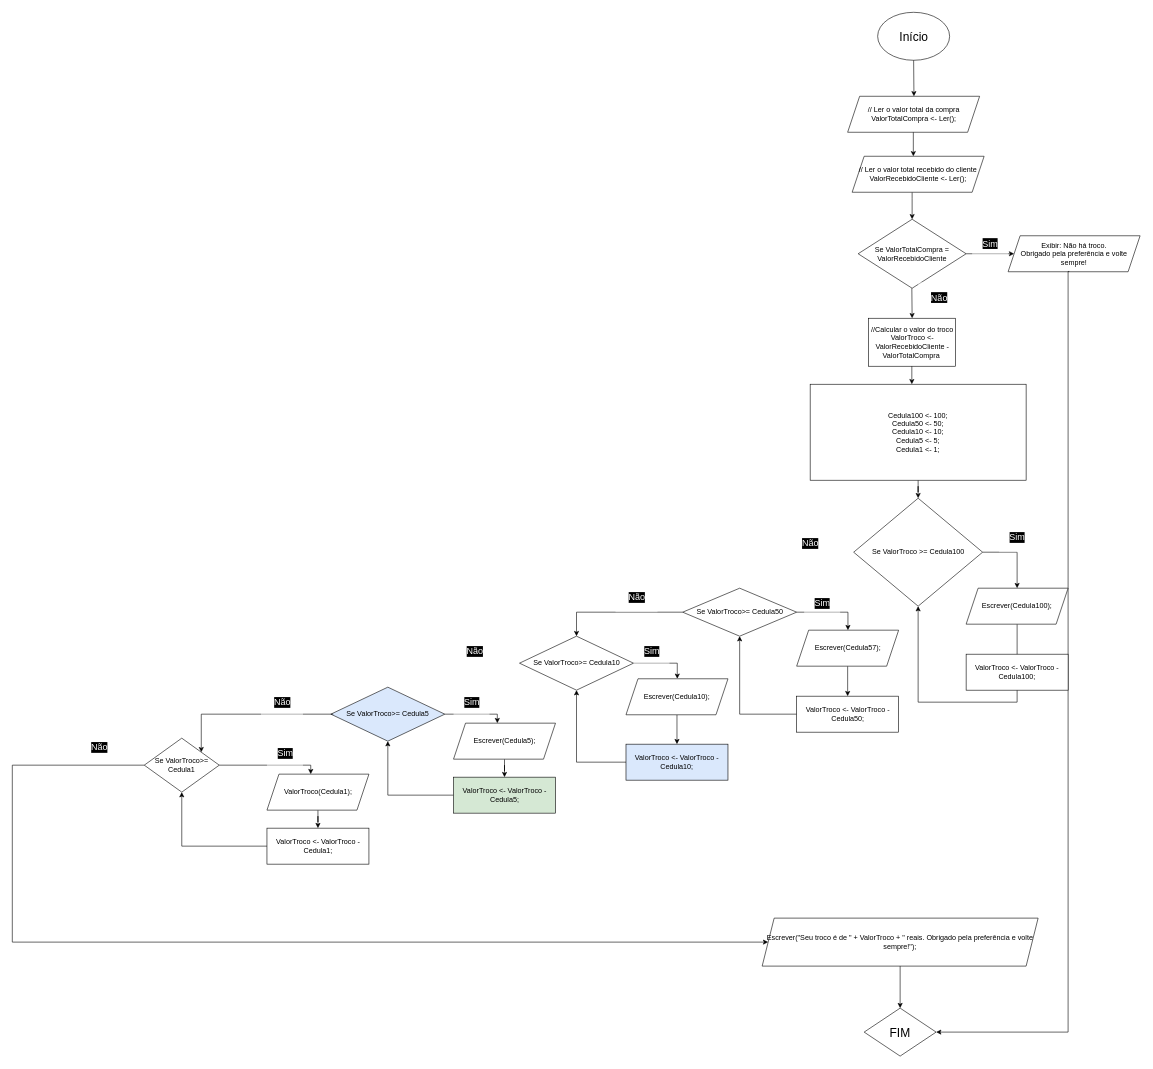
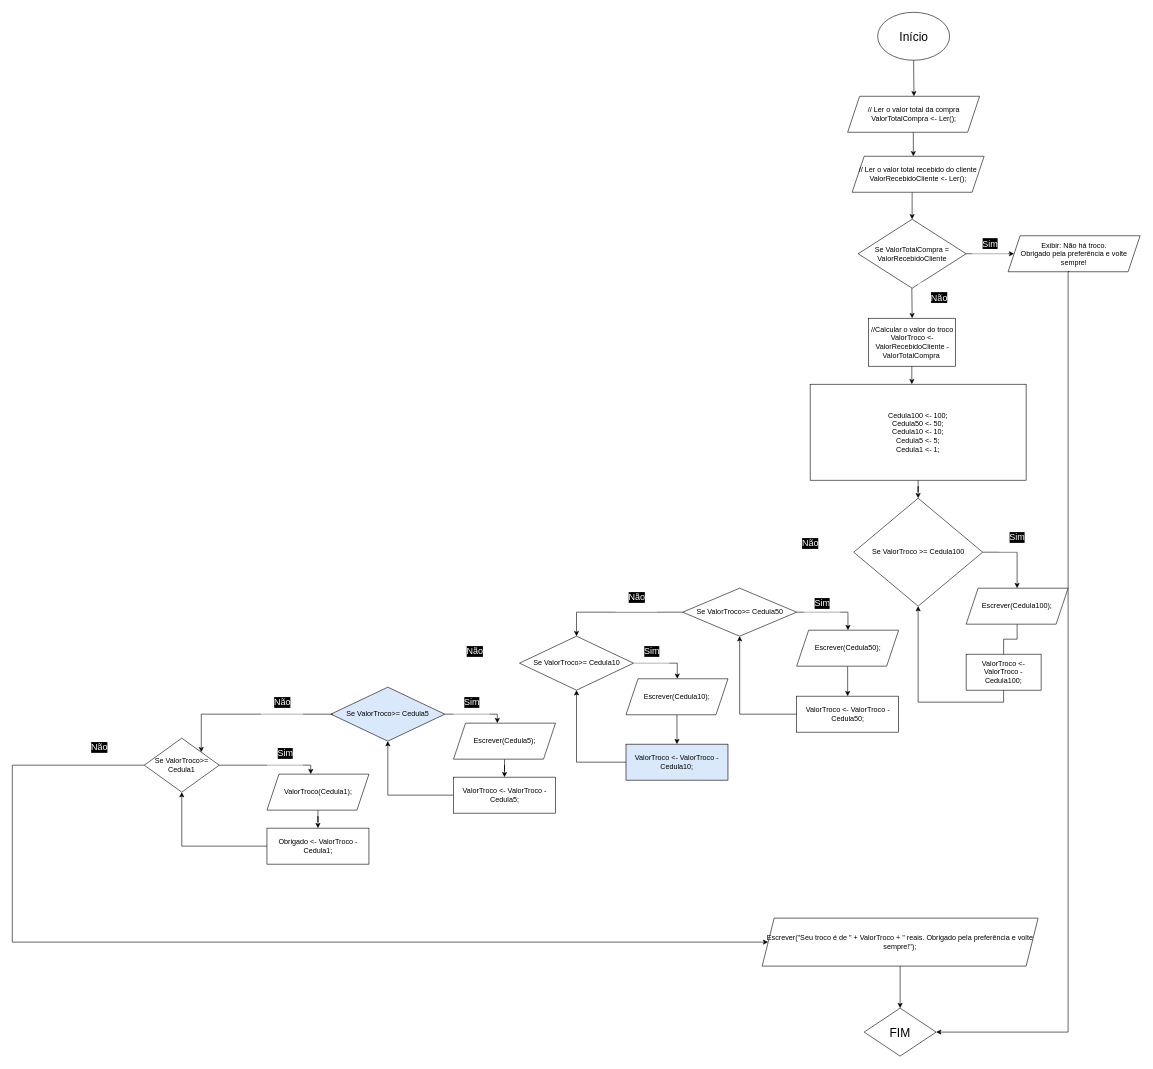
(848, 648) -> (848, 648)
(1017, 672) -> (1004, 672)
(505, 795) -> (505, 795)
(318, 846) -> (318, 846)
